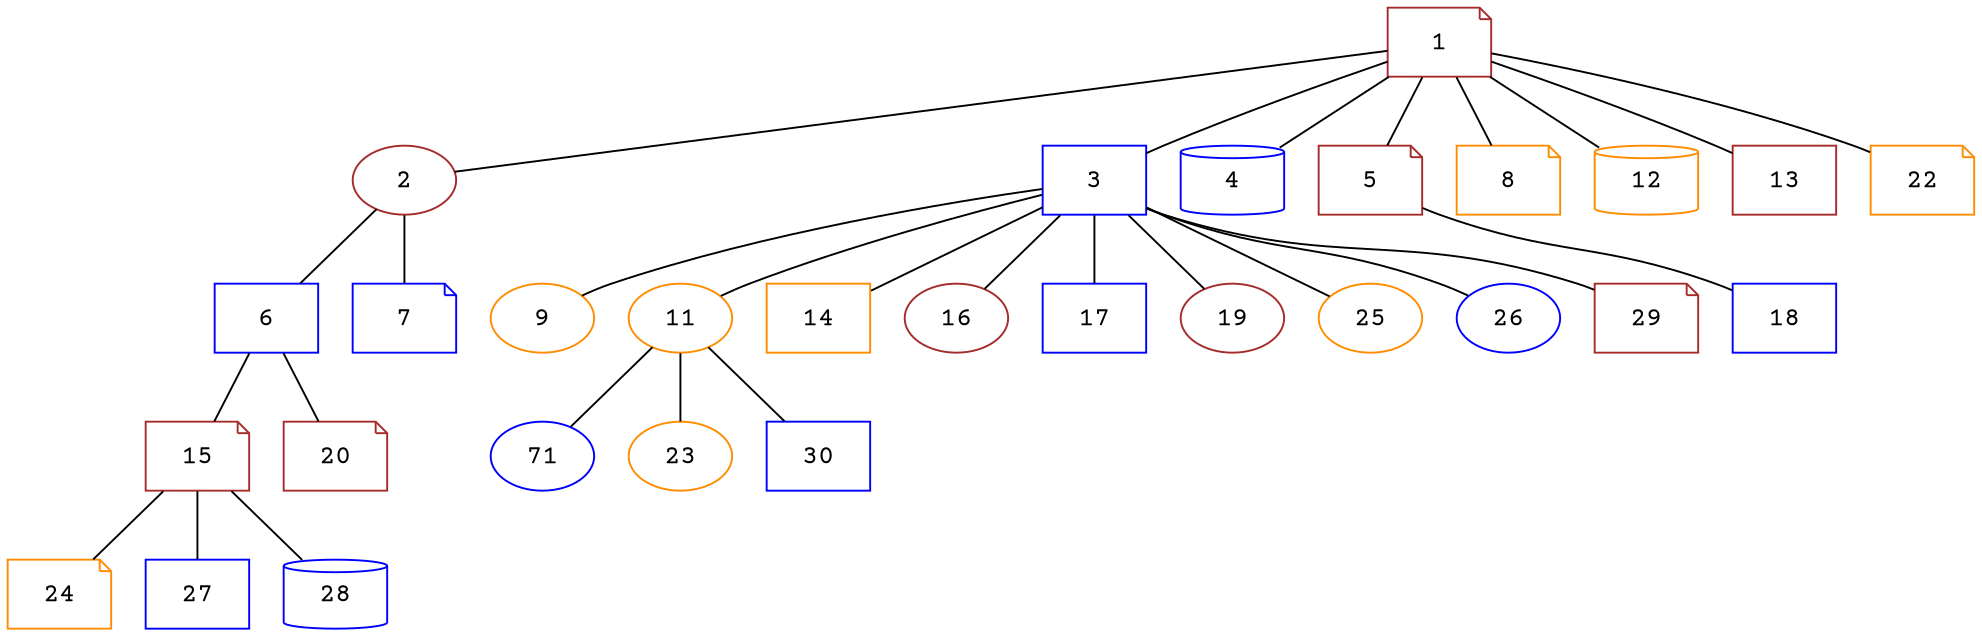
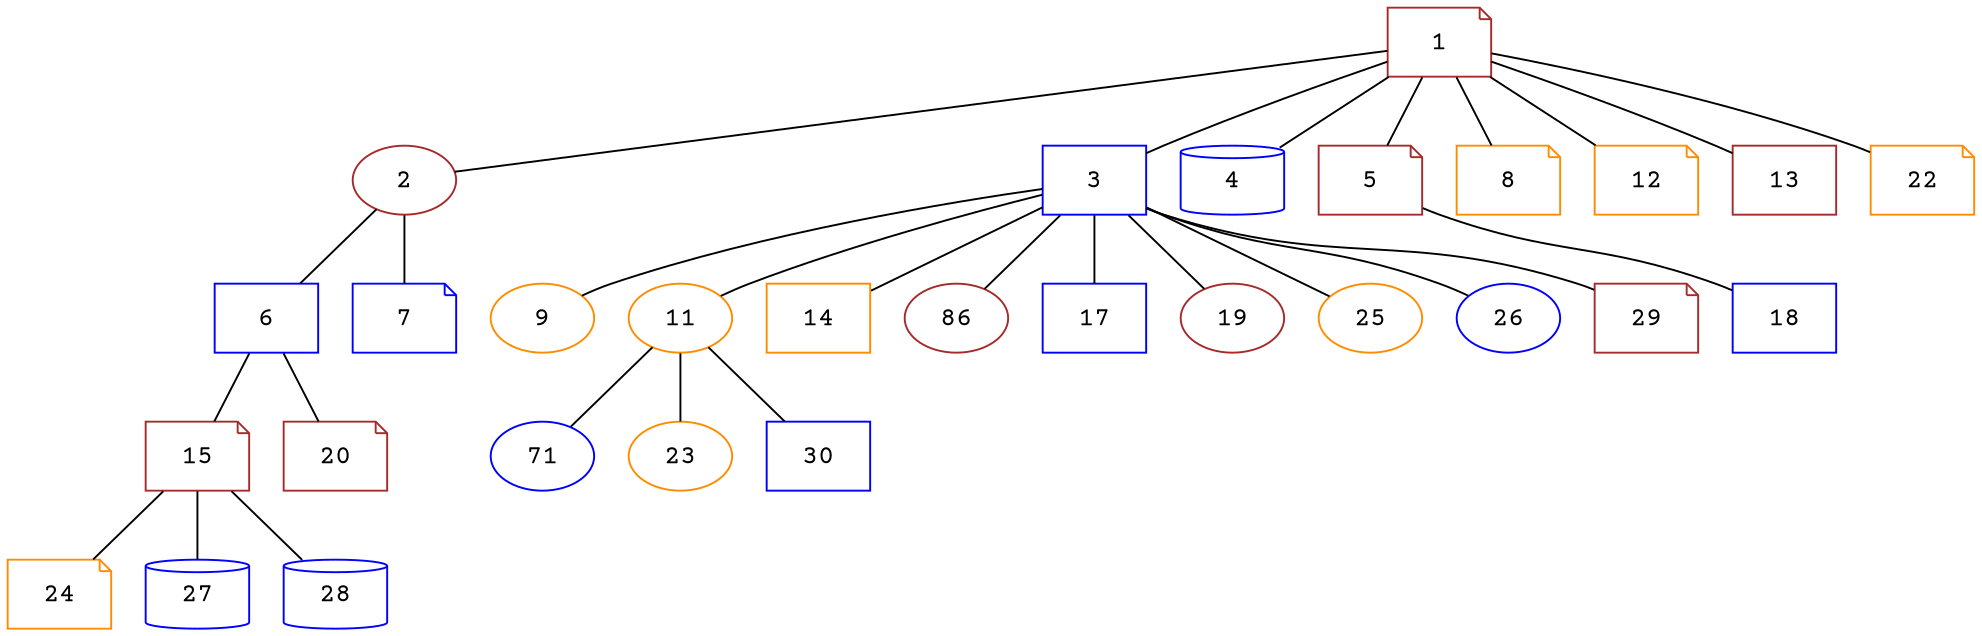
(1646, 180) -> (1646, 180)
(956, 318) -> (956, 318)
(197, 594) -> (197, 594)
